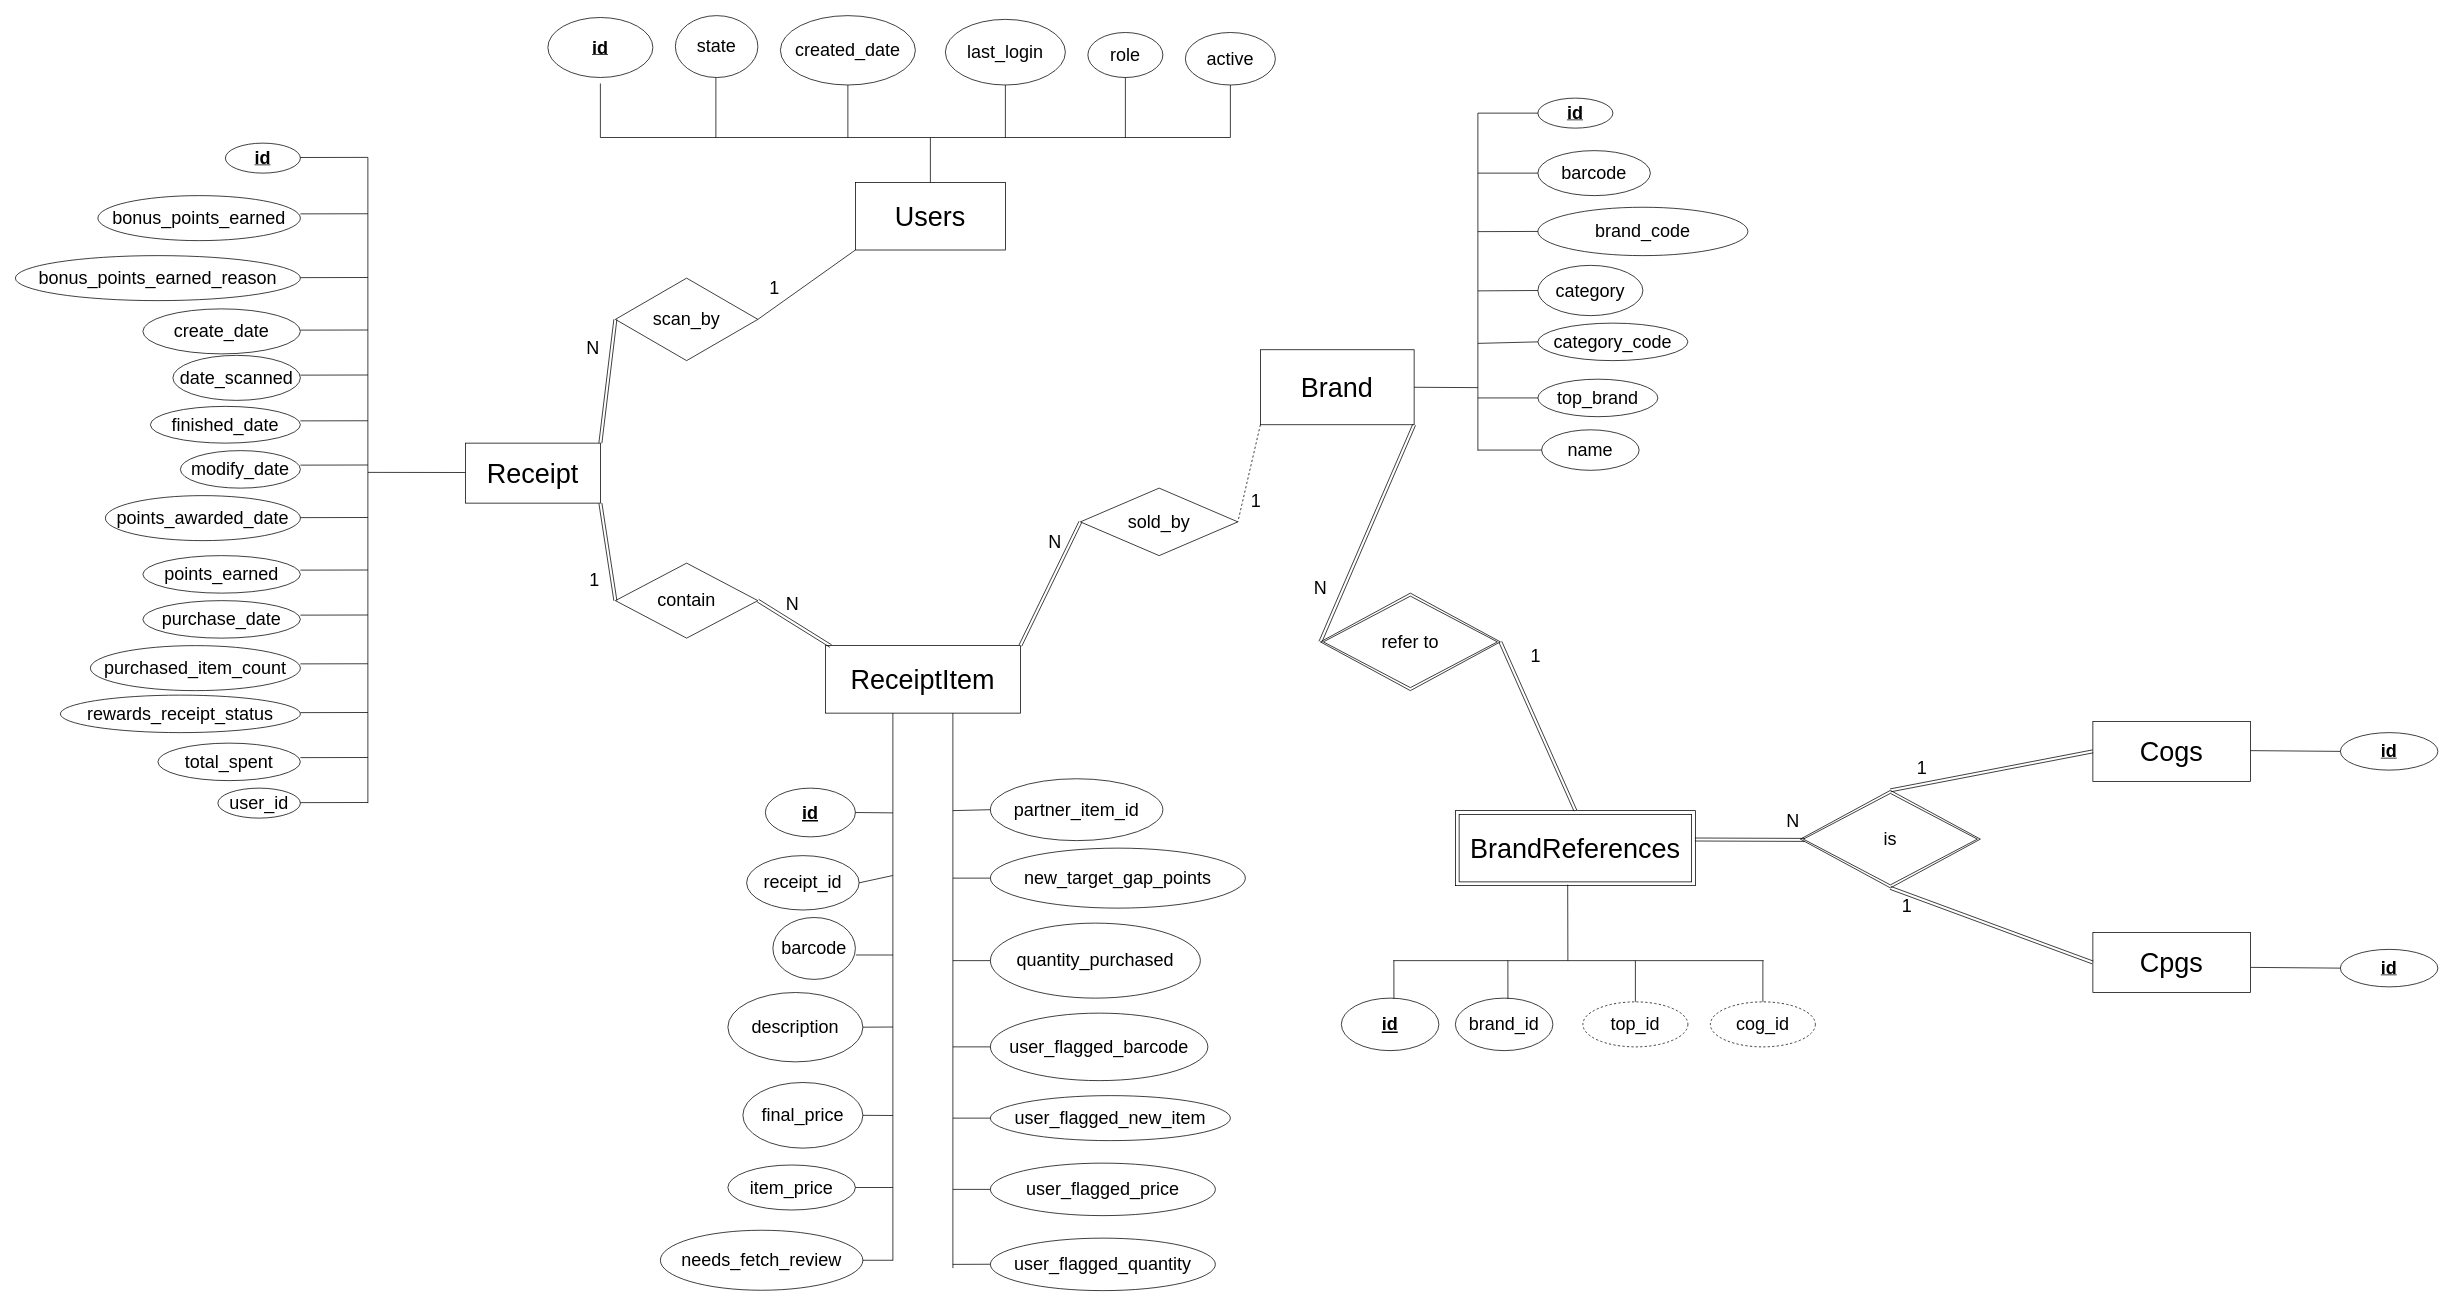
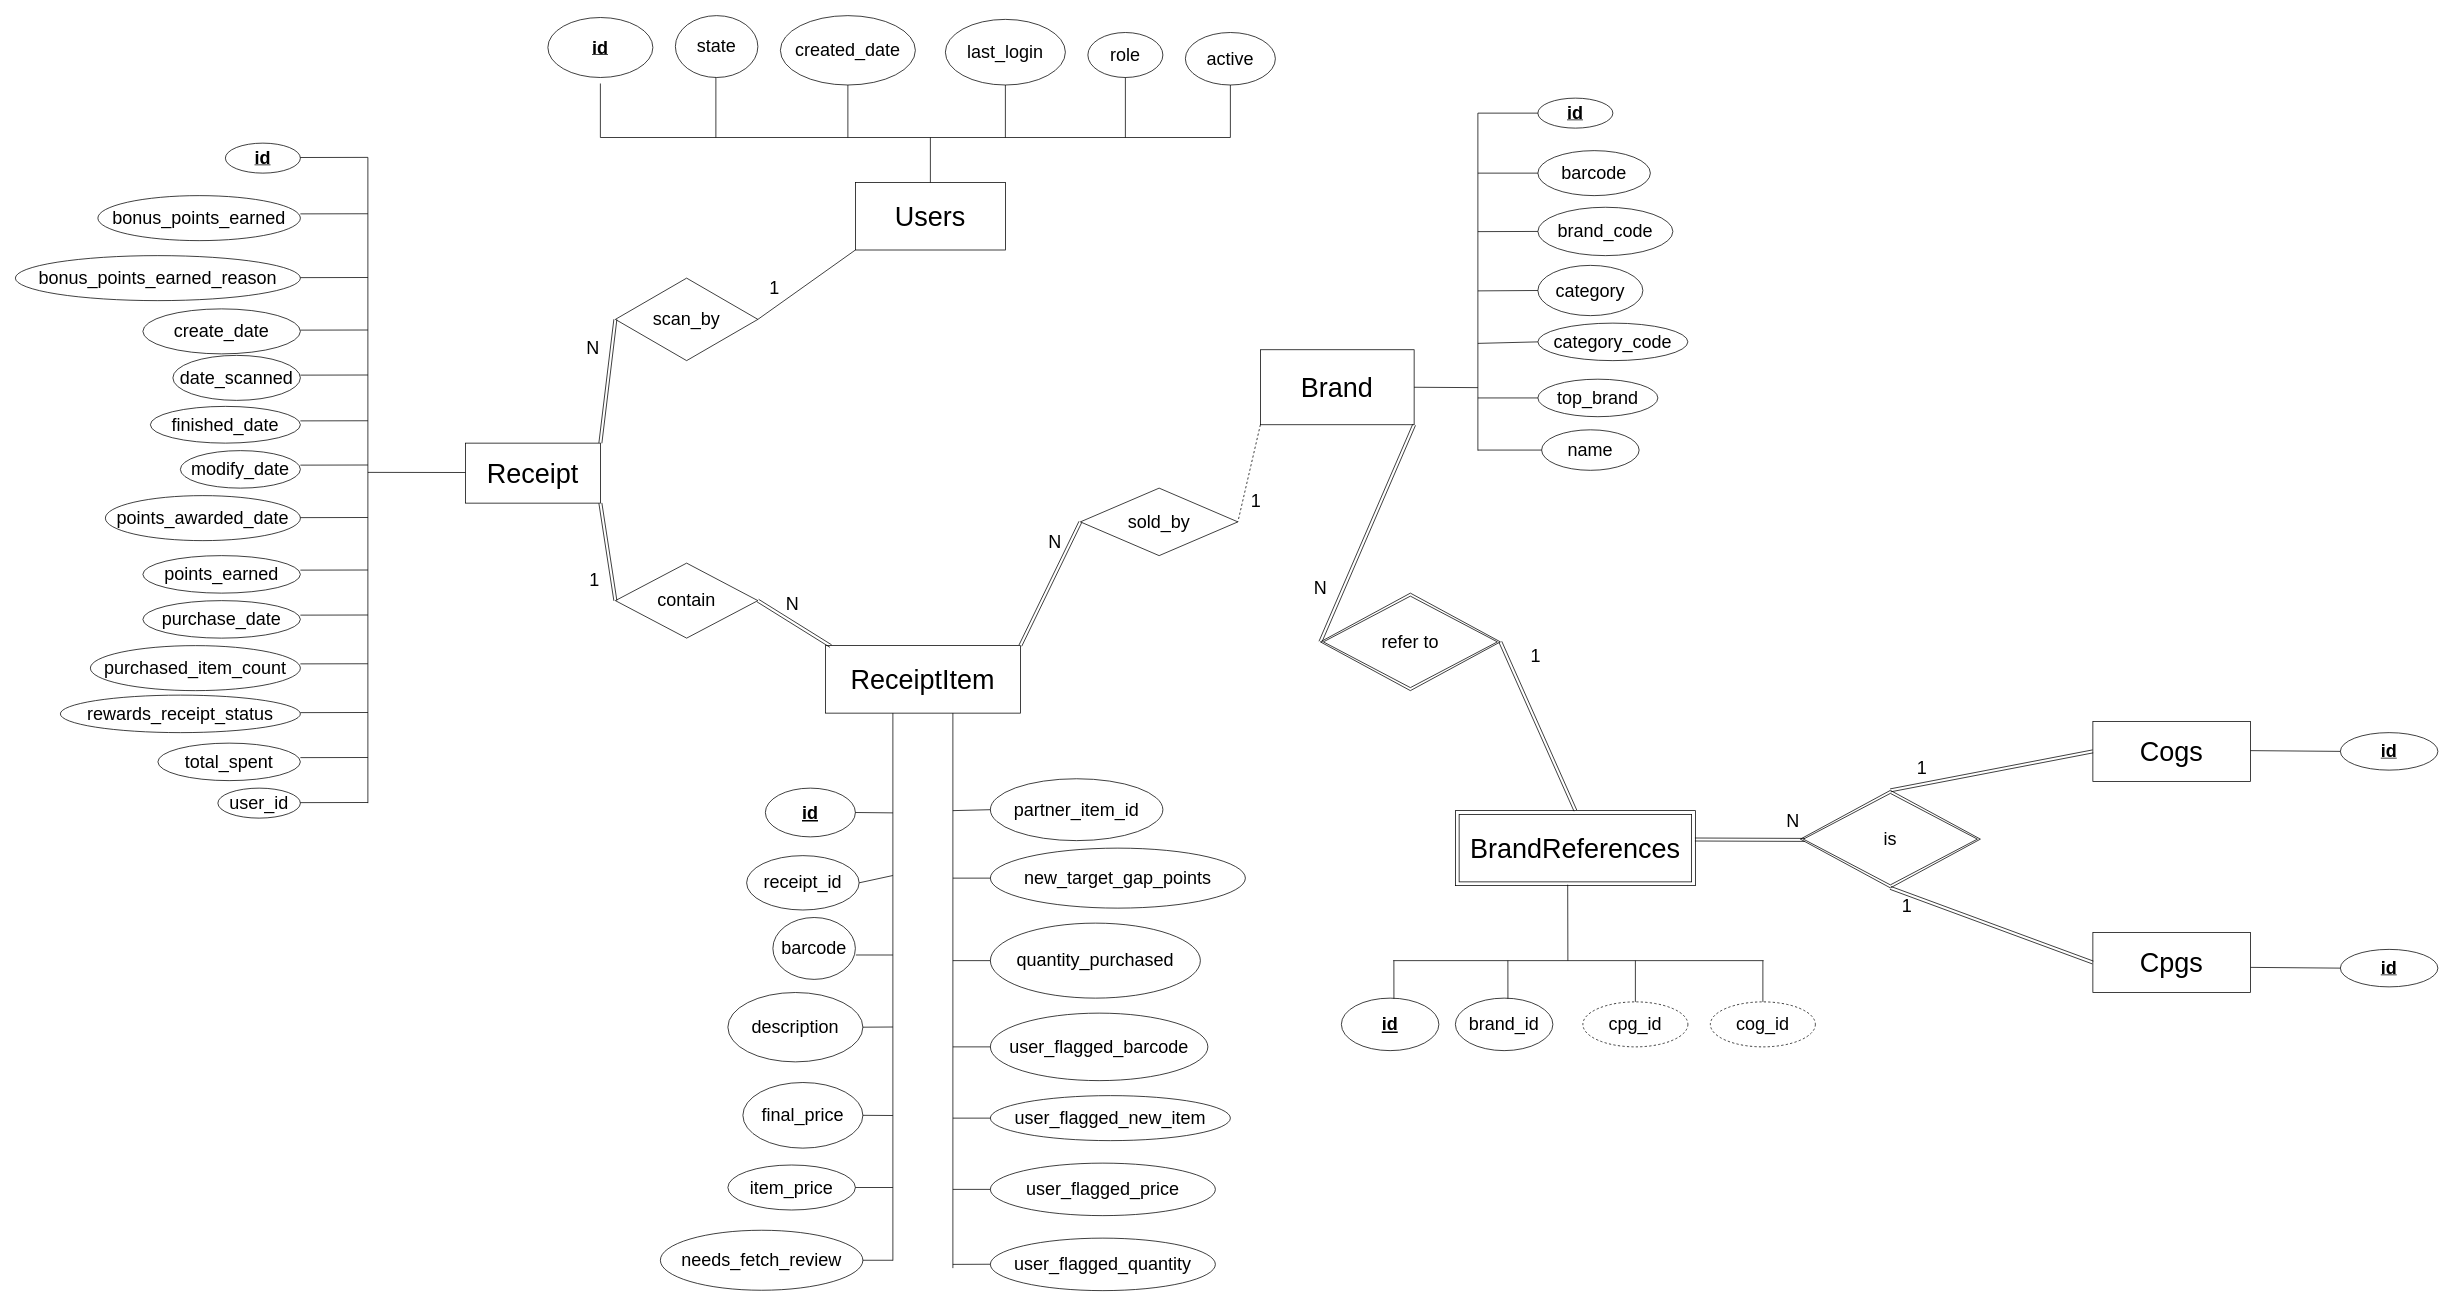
(1643, 231) -> (1605, 231)
(1635, 1024) -> (1635, 1024)
